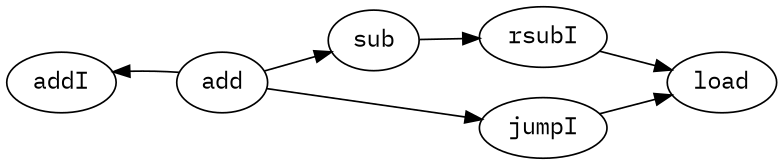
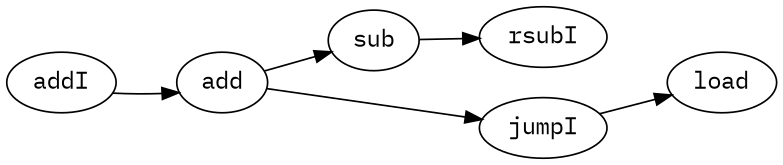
(627, 58) -> none
(154, 71) -> (137, 94)
